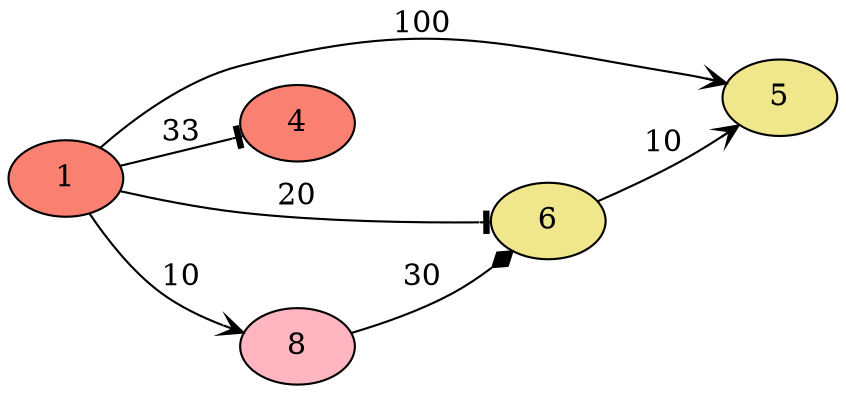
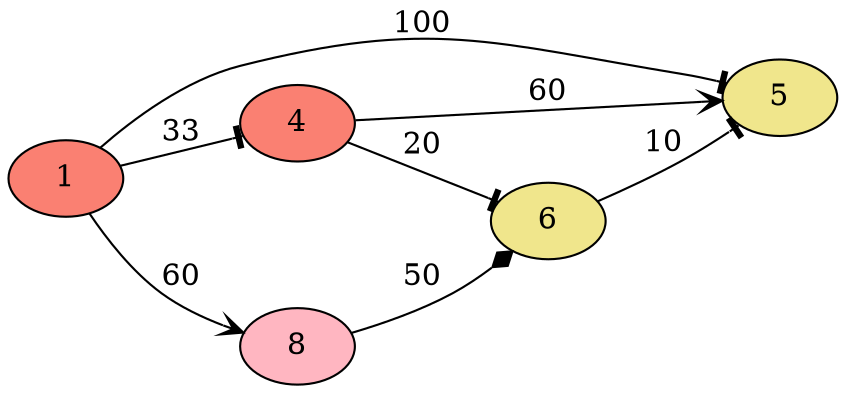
(397, 40) -> (397, 40)
none -> (528, 111)
(665, 170) -> (665, 170)
(299, 218) -> (418, 170)
(182, 277) -> (182, 277)
(423, 277) -> (423, 277)
